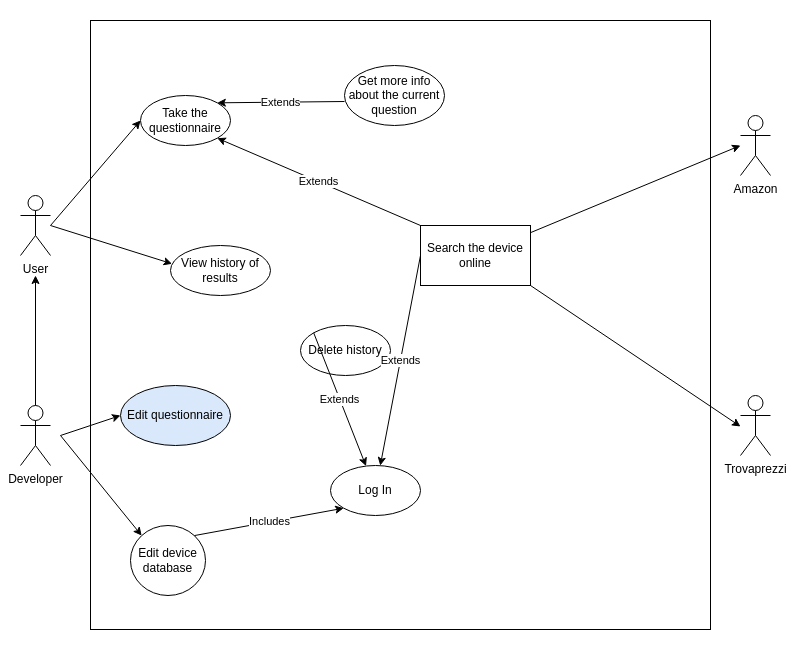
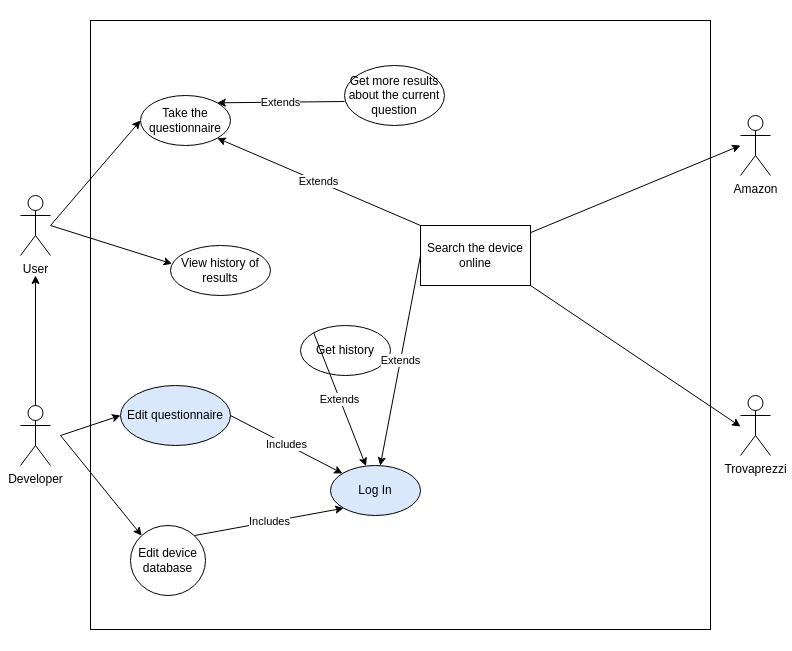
(395, 96) -> (395, 96)
(346, 351) -> (346, 351)
none -> (283, 443)
(376, 491) -> (376, 491)
